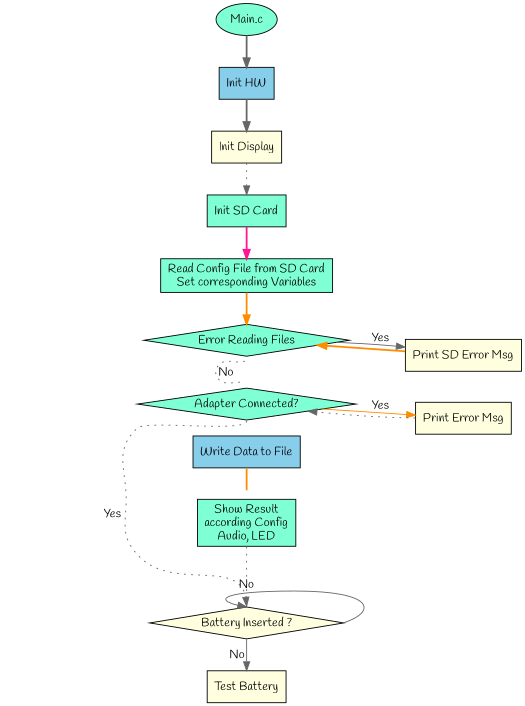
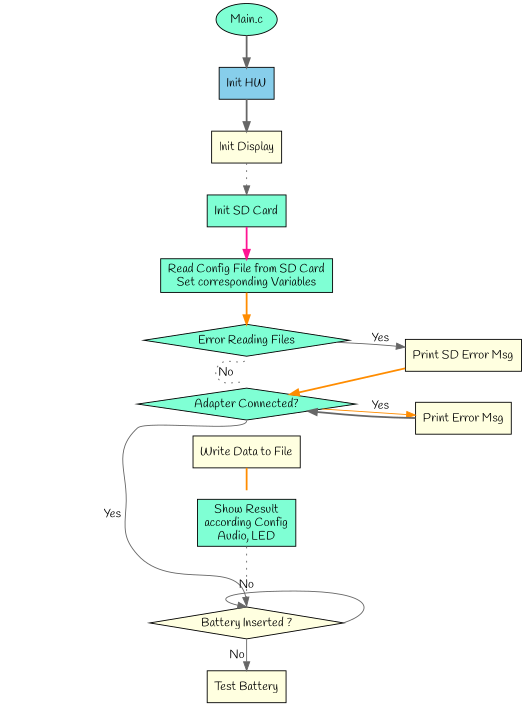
(366, 349) -> (352, 380)
(366, 416) -> (366, 416)
(247, 452) -> (247, 452)
(126, 497) -> (126, 497)
